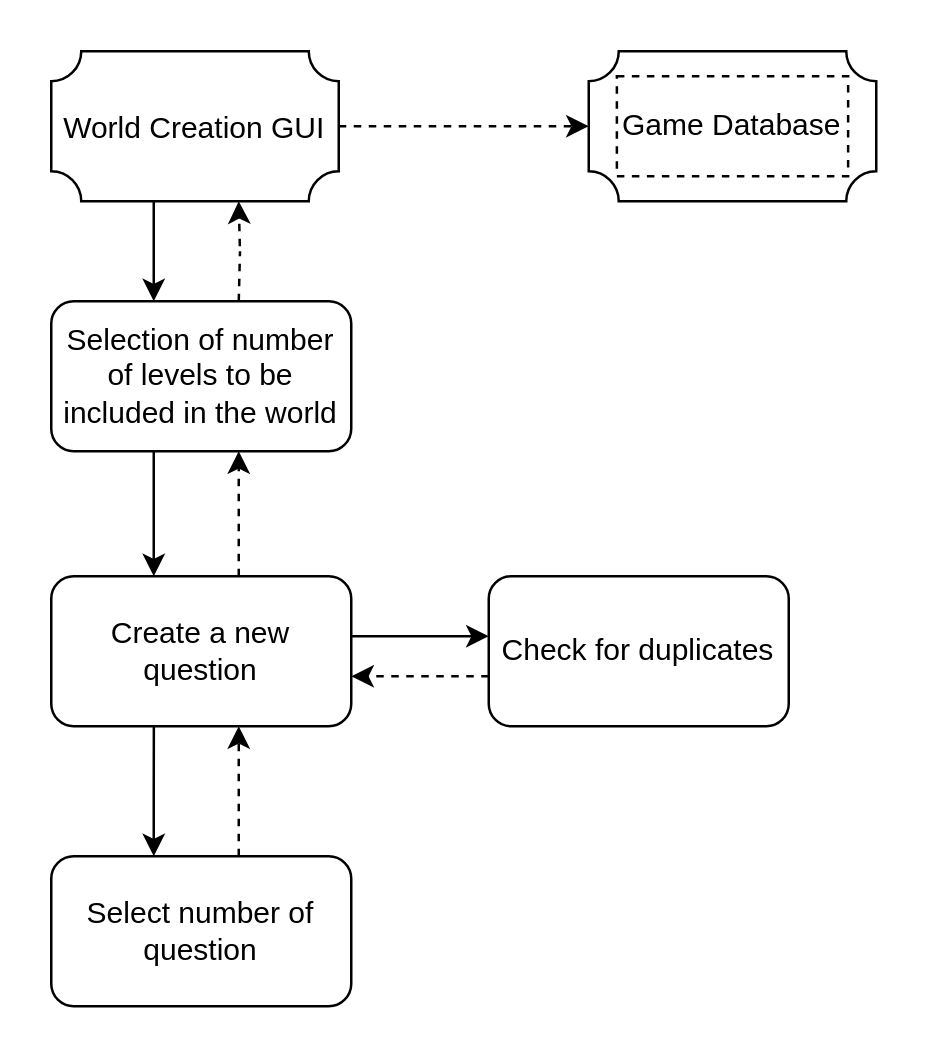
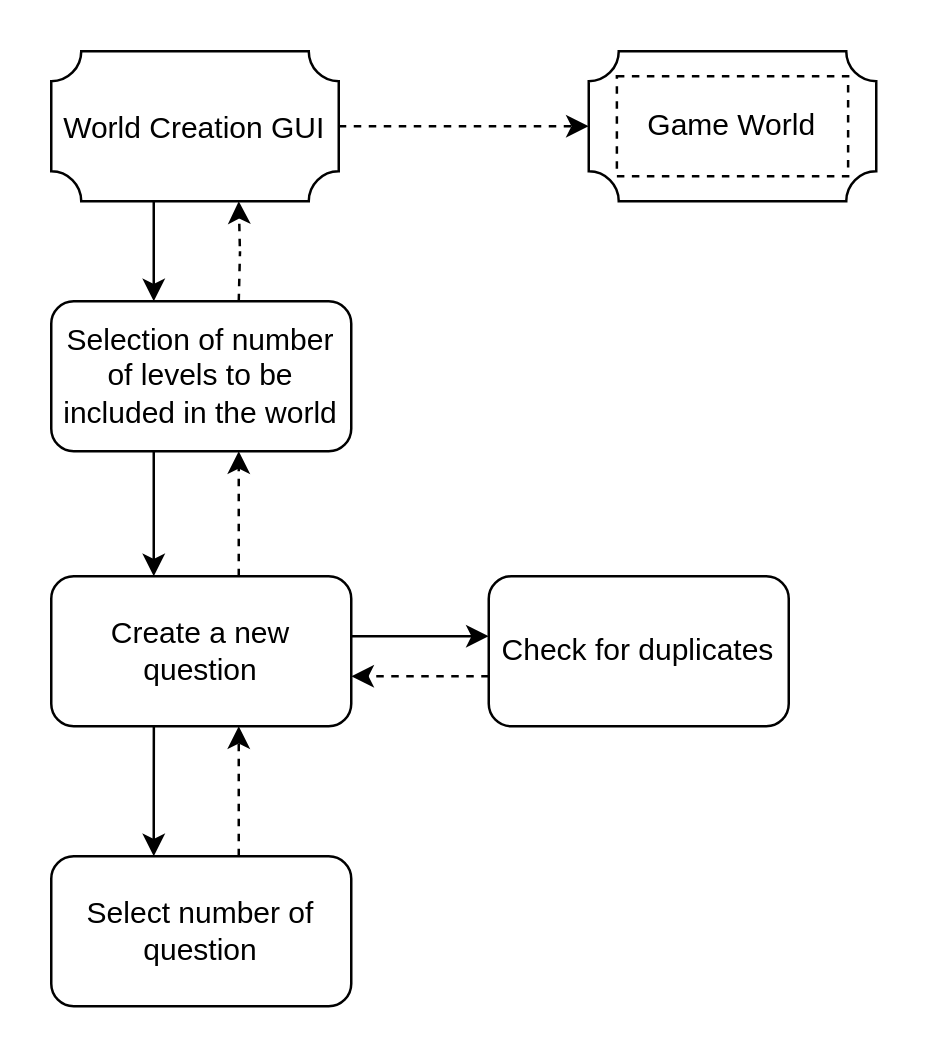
(733, 126) -> (733, 126)
